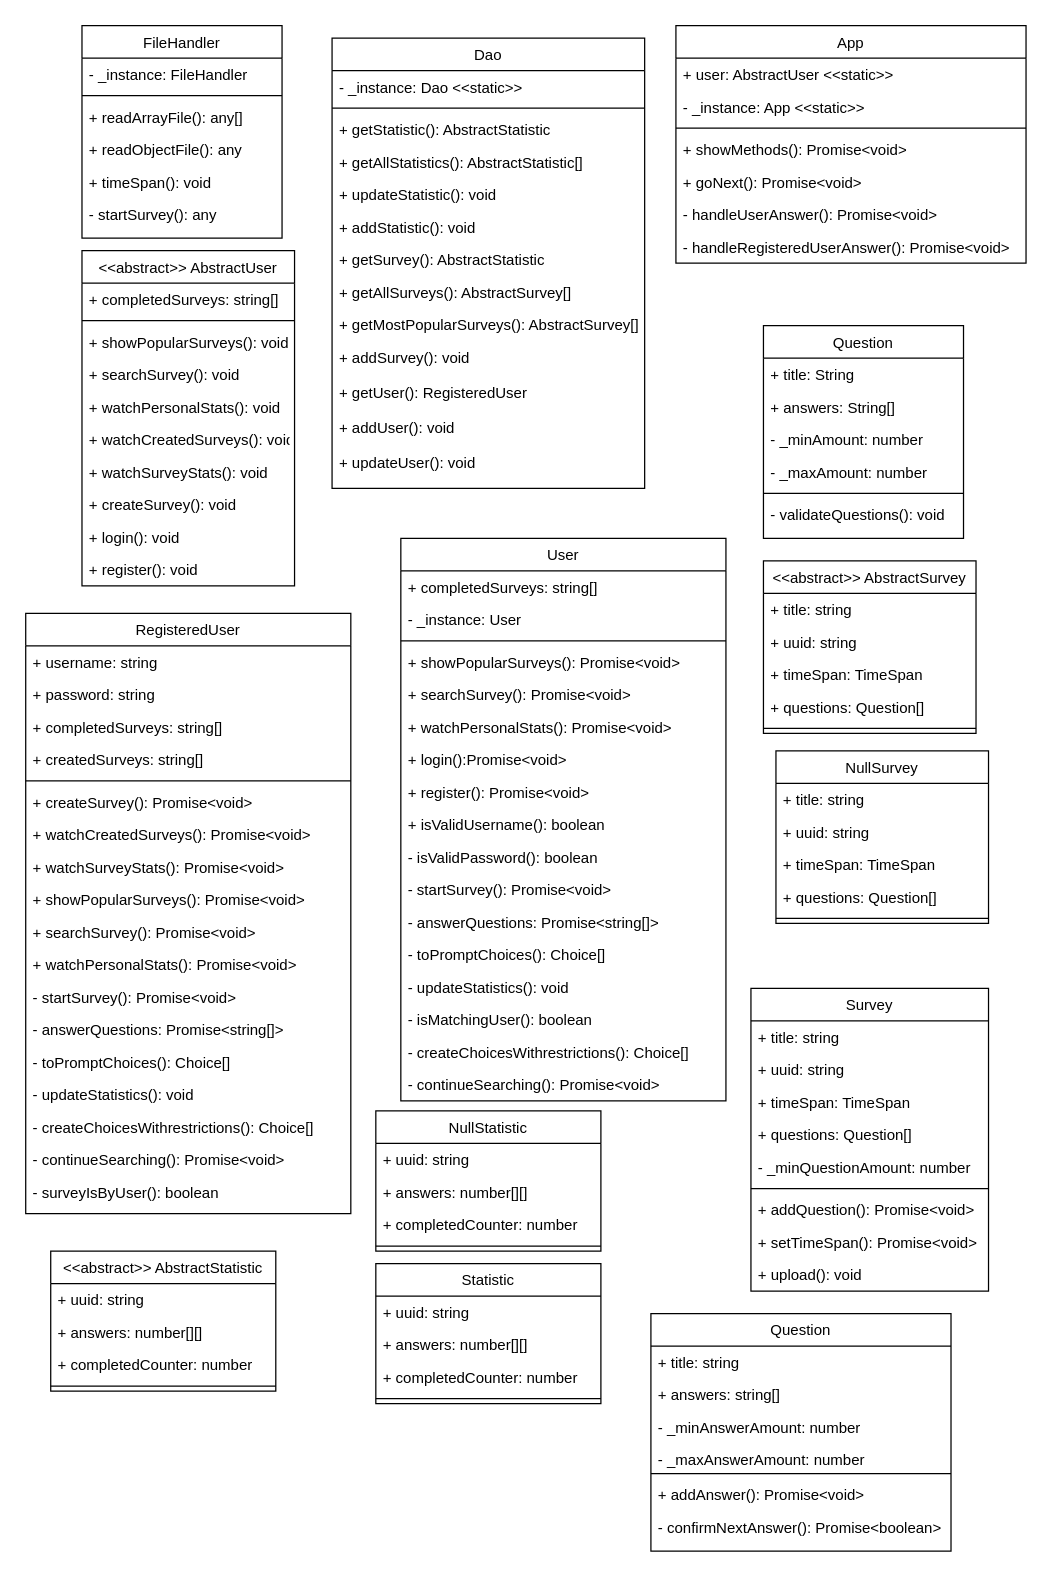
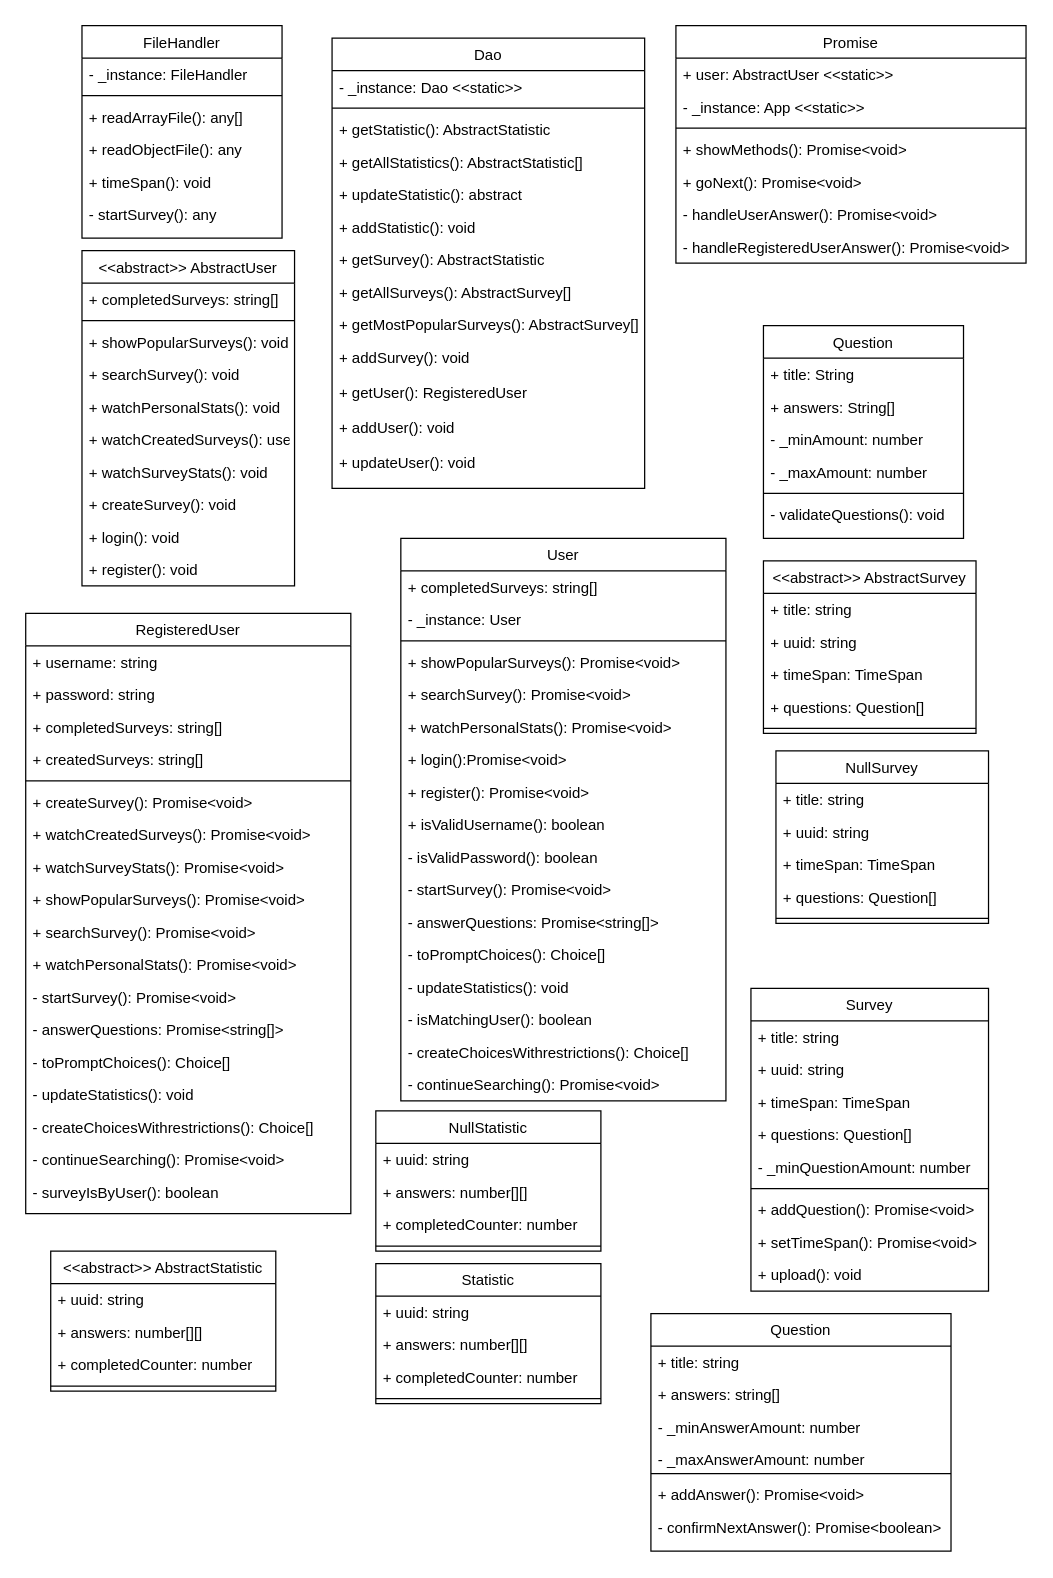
(850, 43) -> (850, 43)
(432, 195) -> (451, 195)
(203, 440) -> (205, 440)
